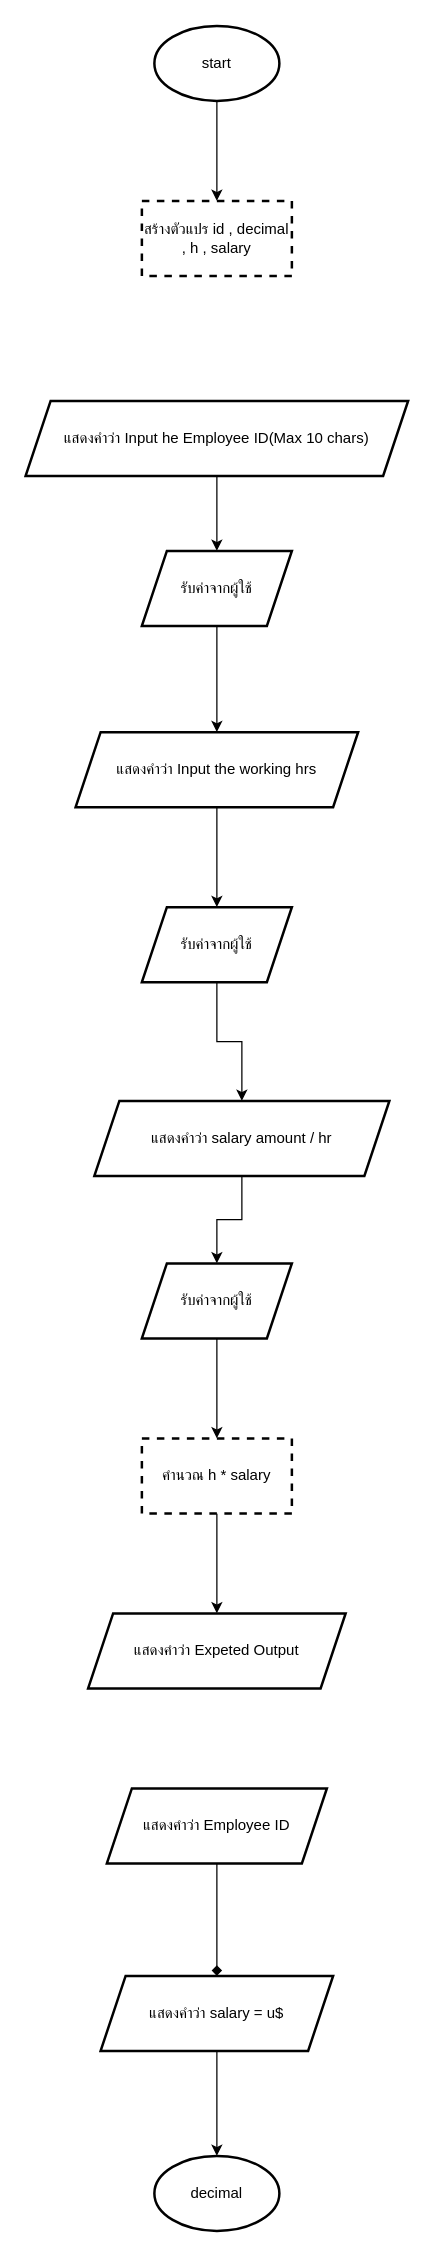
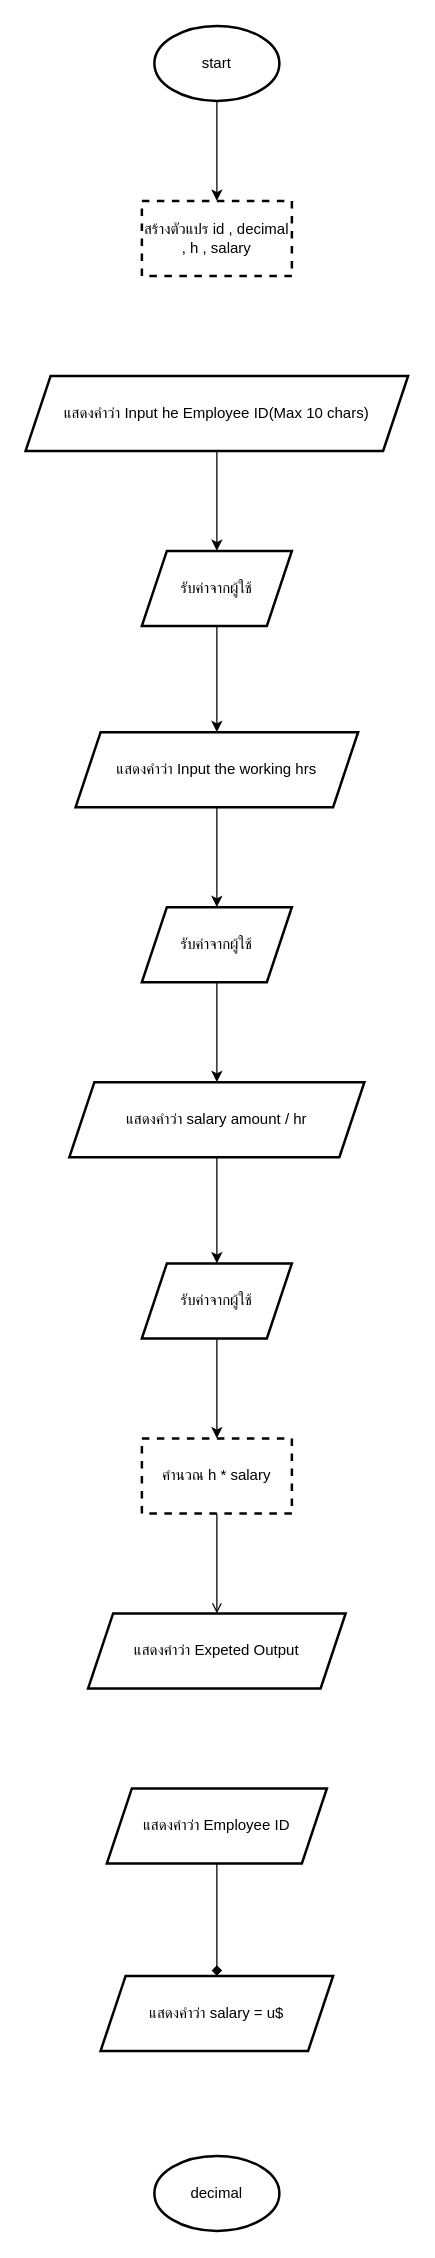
(217, 438) -> (217, 413)
(242, 1138) -> (217, 1119)
(217, 1603) -> (217, 1605)
(217, 2099) -> none
